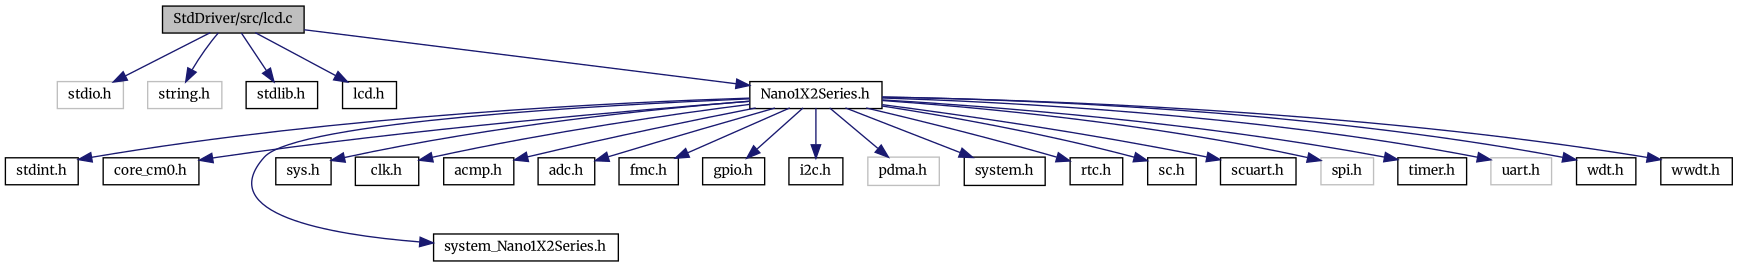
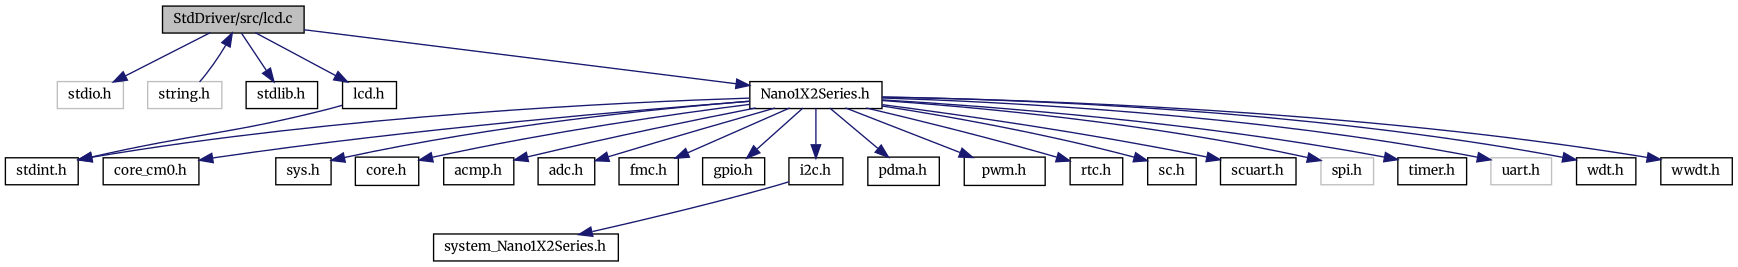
(204, 51) -> (213, 64)
none -> (255, 126)
(262, 161) -> (691, 208)
(387, 171) -> (387, 171)
(904, 171) -> (904, 171)
(1005, 171) -> (1005, 171)
